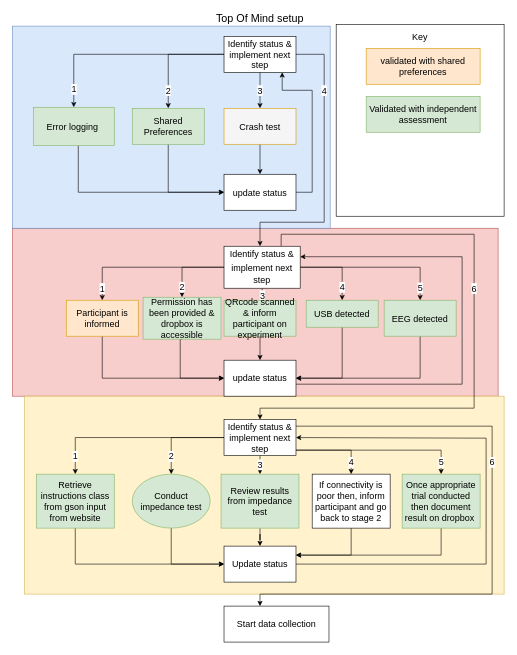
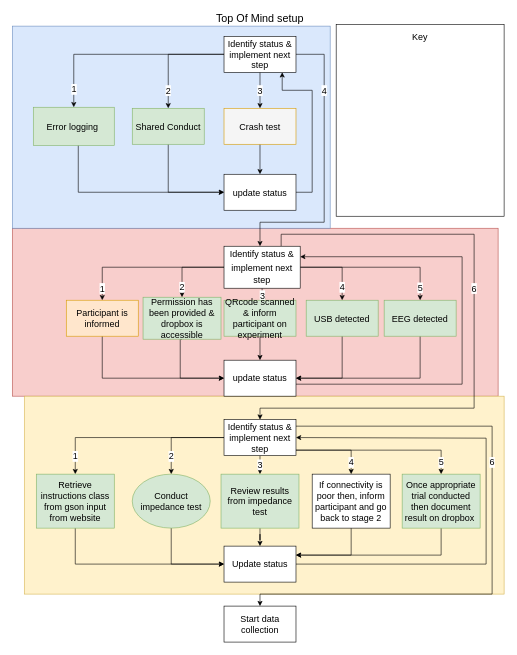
(423, 66) -> none
(423, 114) -> none
(168, 126) -> (168, 126)
(342, 314) -> (342, 318)
(277, 624) -> (260, 624)
